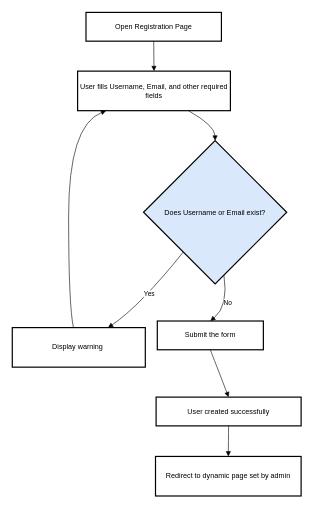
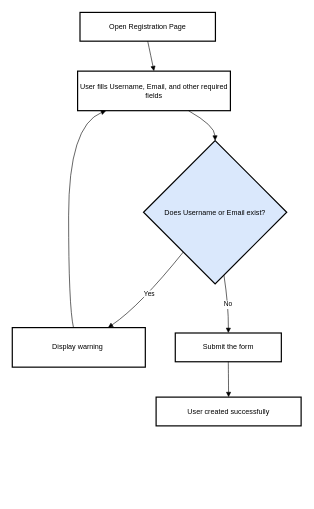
(154, 27) -> (148, 27)
(211, 336) -> (229, 348)
(229, 439) -> none
(229, 477) -> none
